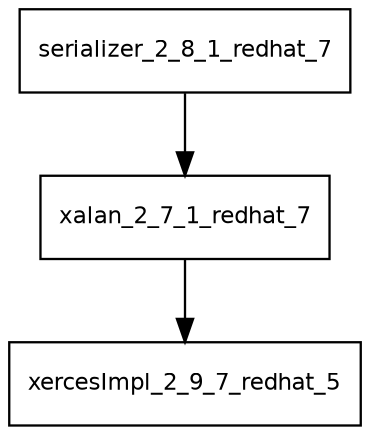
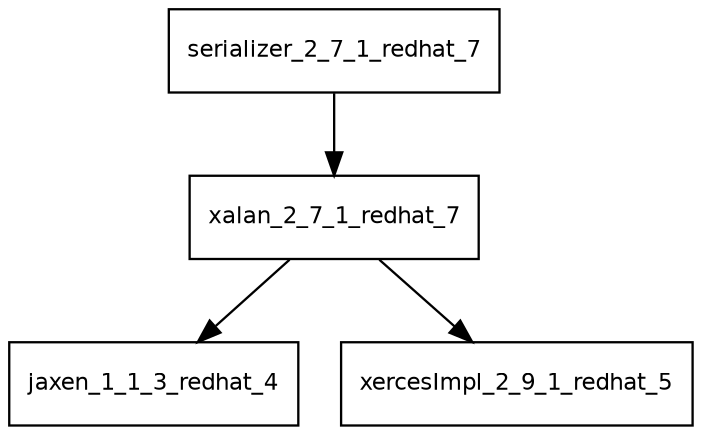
(185, 51) -> (334, 51)
none -> (154, 384)
(185, 384) -> (517, 384)
